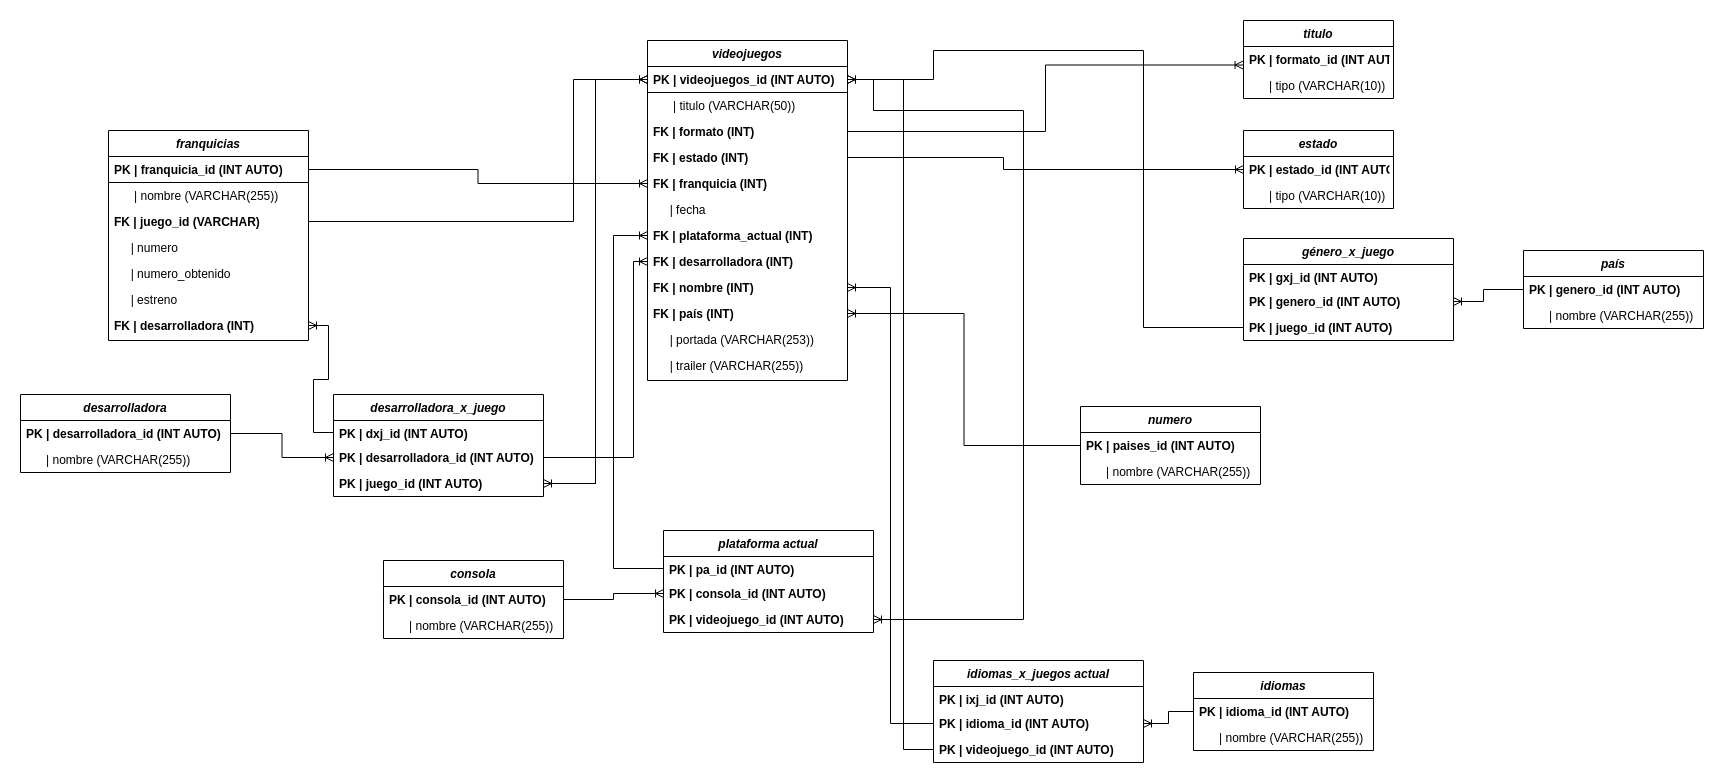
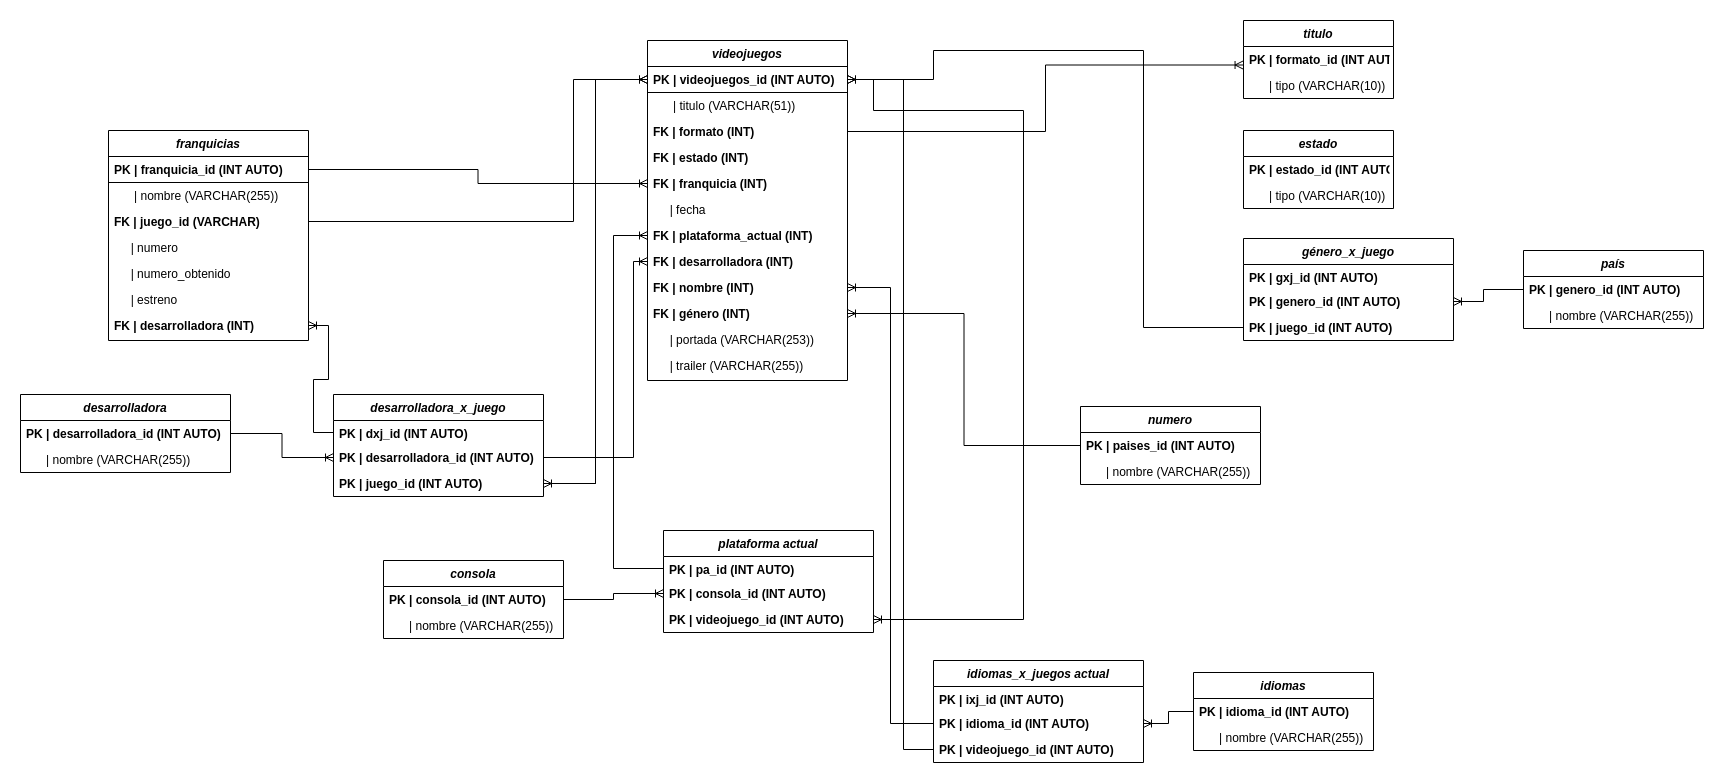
(719, 106) -> (719, 106)
(1041, 170) -> none
(697, 314) -> (704, 314)
